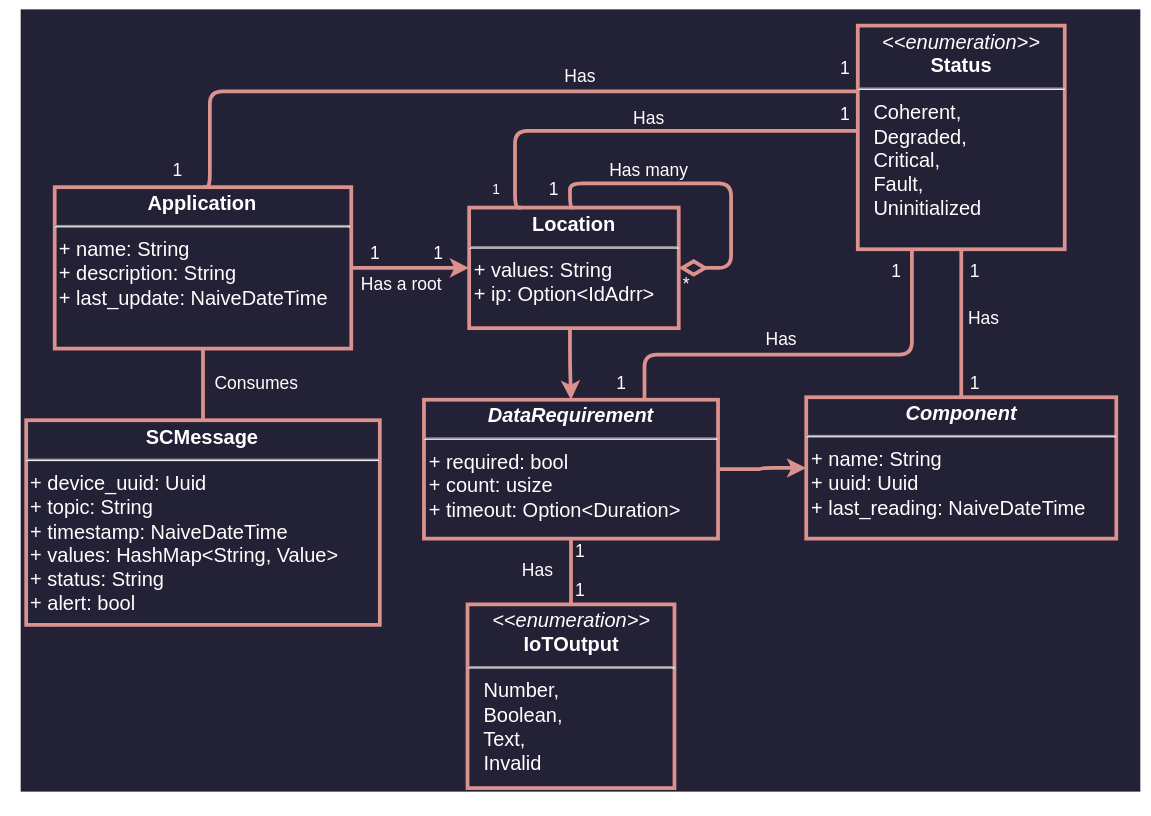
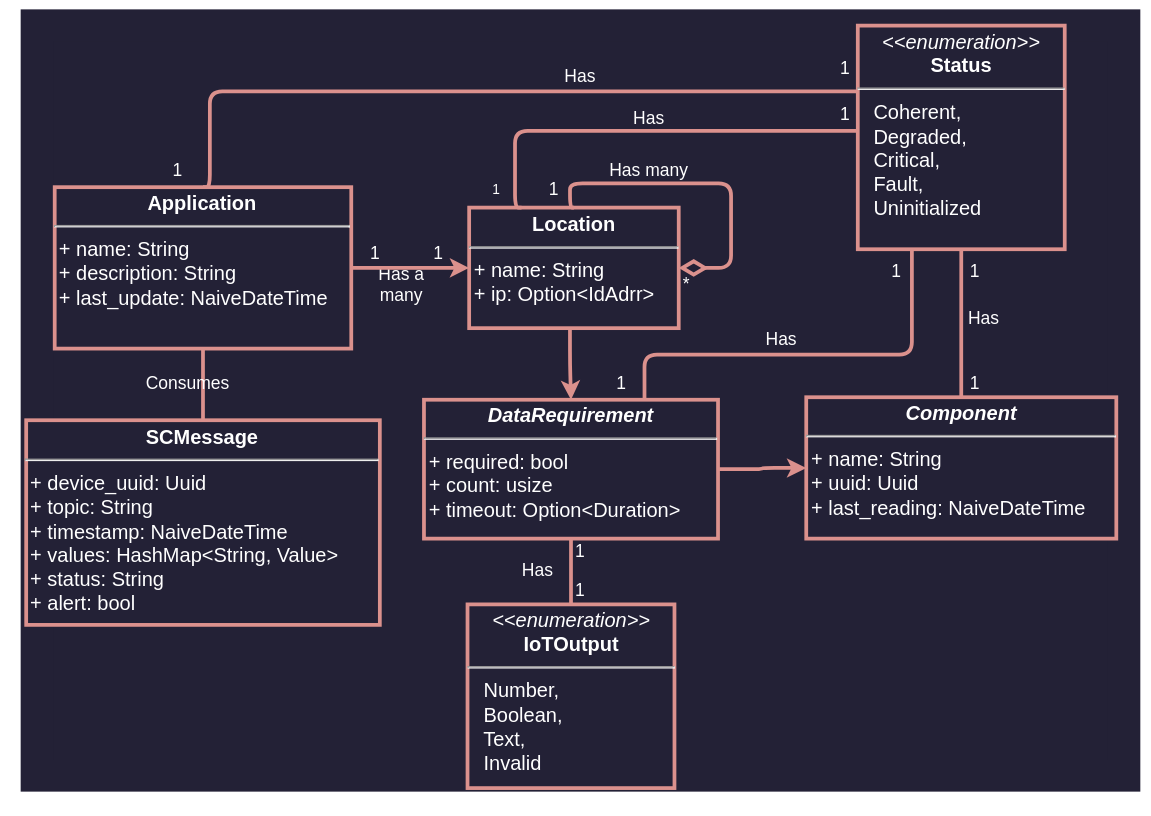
(568, 244) -> (568, 244)
(402, 284) -> (402, 284)
(258, 384) -> (189, 384)
